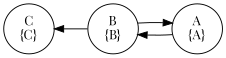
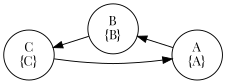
(150, 23) -> (108, 64)
